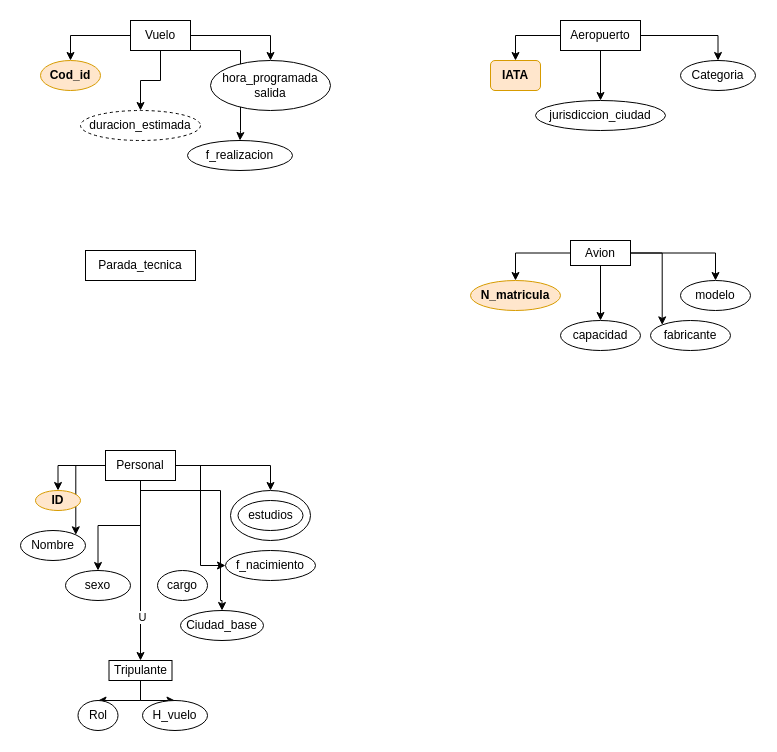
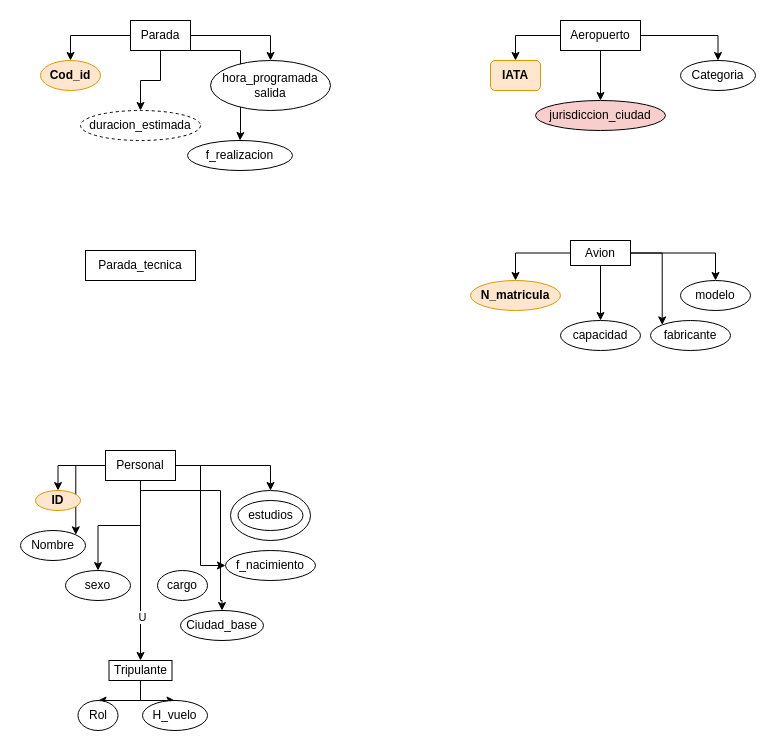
(161, 36) -> (161, 36)
(601, 116) -> (601, 116)
